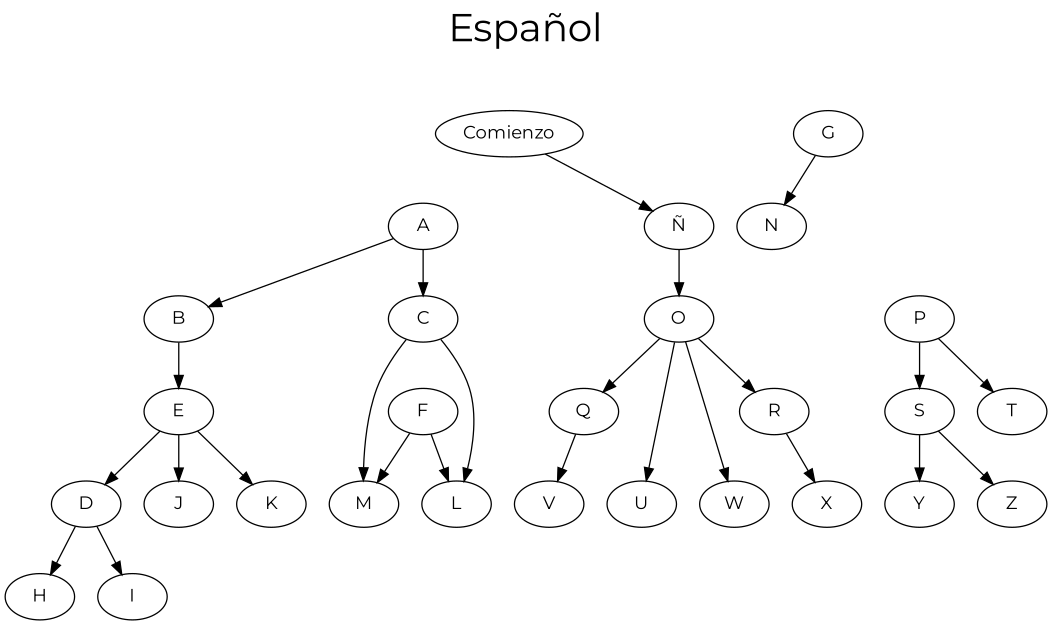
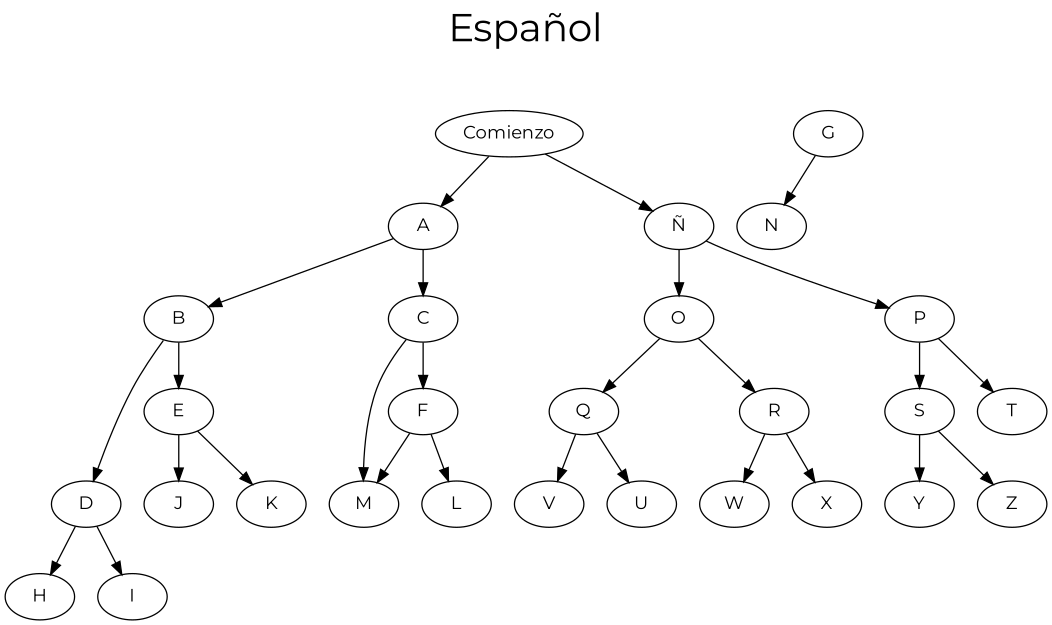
none -> (470, 177)
none -> (791, 274)
(472, 400) -> (423, 359)
(662, 405) -> (609, 452)
(705, 405) -> (757, 452)
(137, 453) -> (126, 402)
